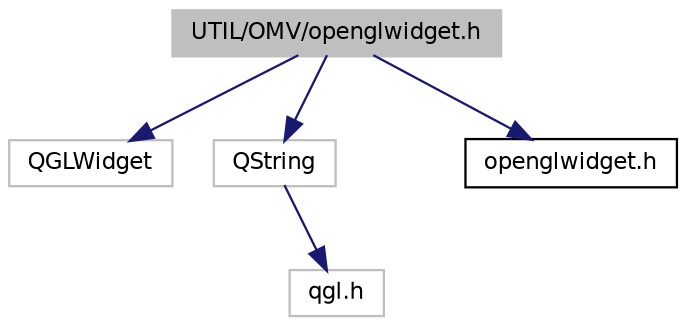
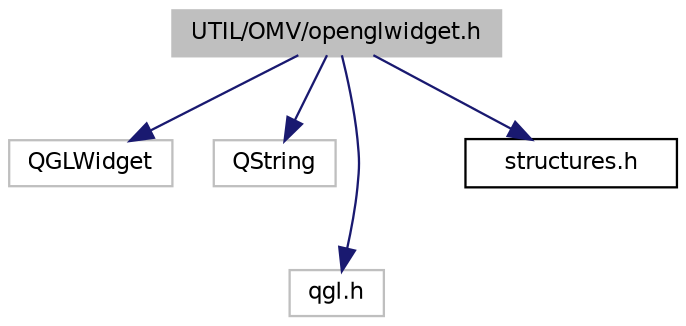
(571, 163) -> (571, 163)
(301, 218) -> (359, 152)
